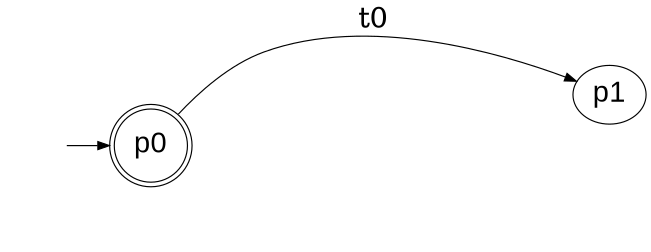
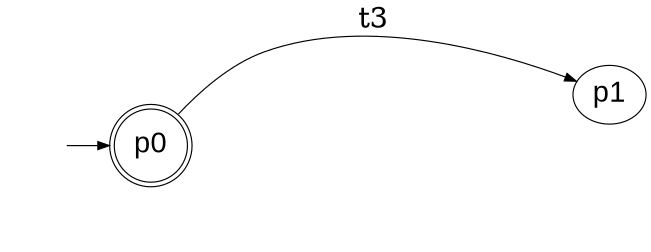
(373, 21) -> (373, 21)
